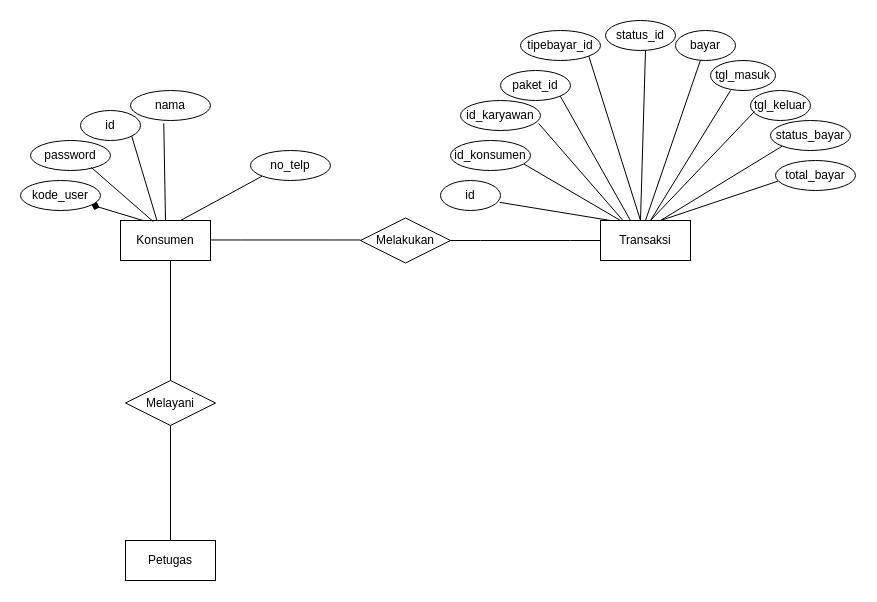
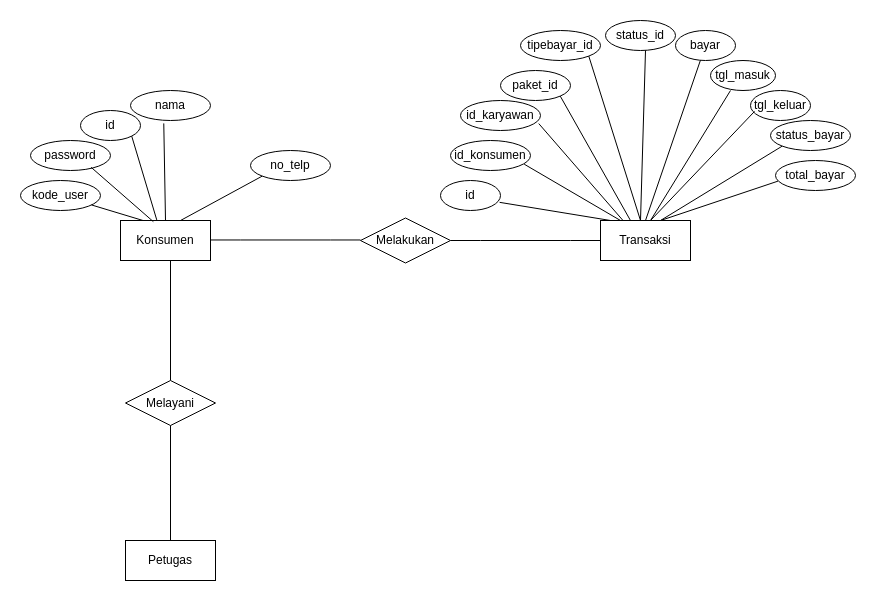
(100, 207) -> (96, 206)
